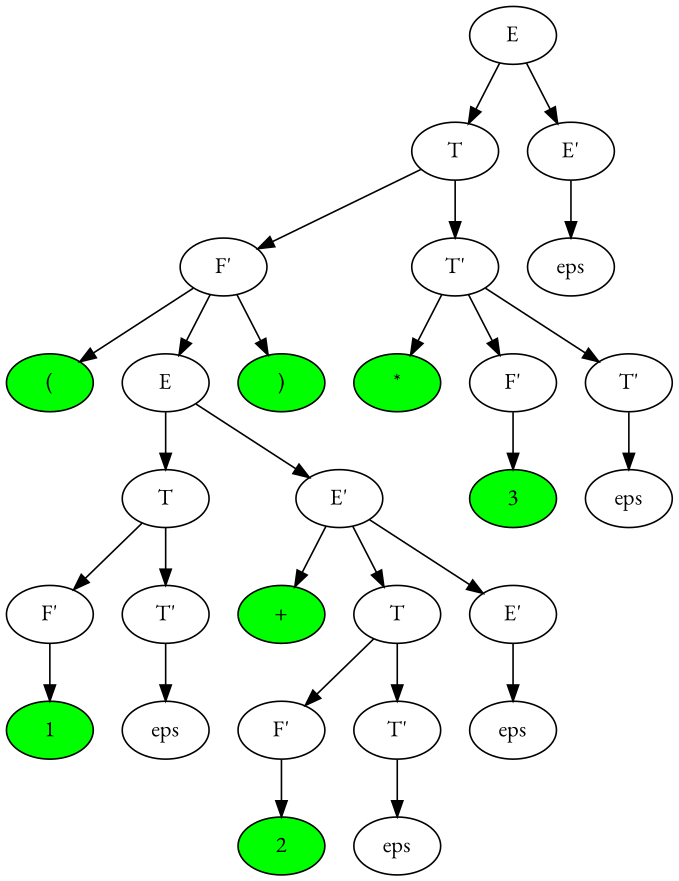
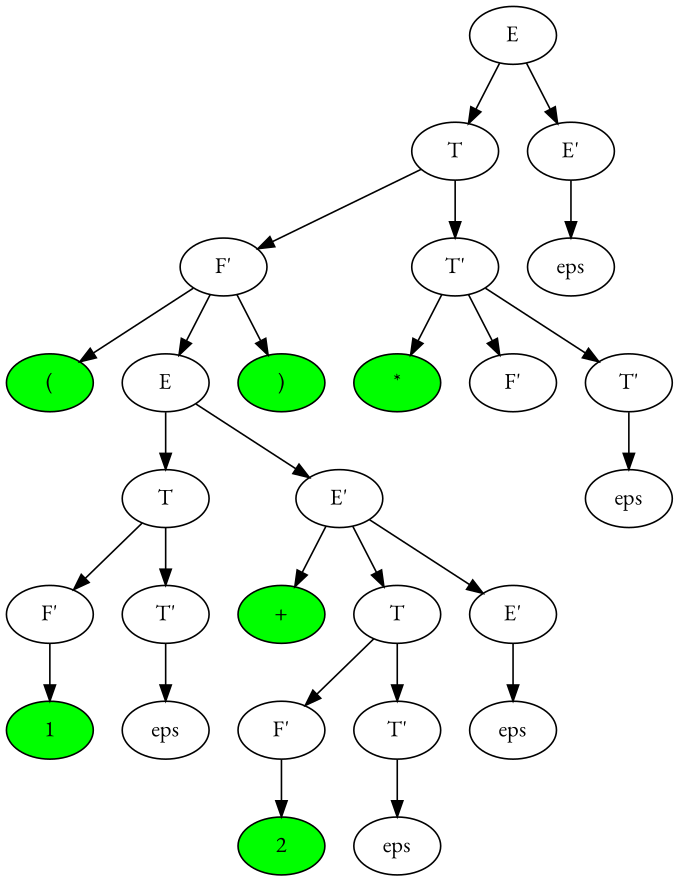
(513, 499) -> none
